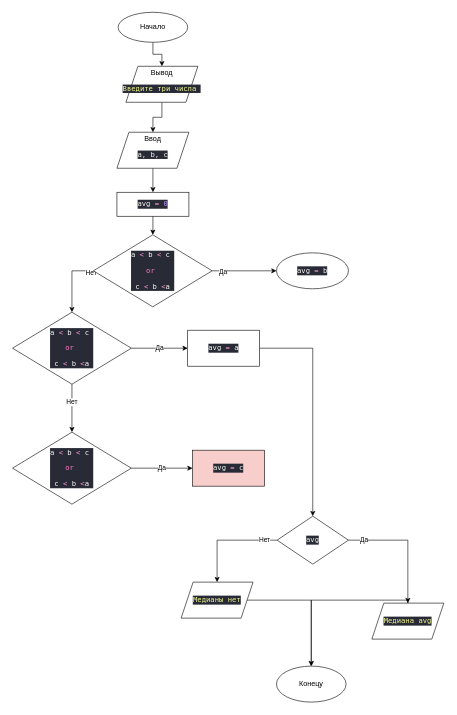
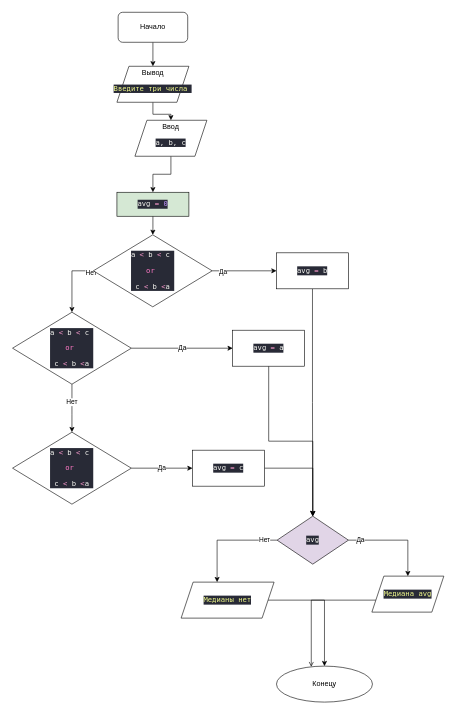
(153, 27) -> (153, 27)
(162, 84) -> (153, 84)
(153, 150) -> (171, 138)
(153, 204) -> (153, 204)
(312, 271) -> (312, 271)
none -> (312, 317)
(224, 348) -> (269, 348)
(228, 468) -> (228, 468)
none -> (286, 468)
(313, 540) -> (313, 540)
(217, 600) -> (227, 600)
(408, 621) -> (408, 594)
(311, 684) -> (324, 684)
